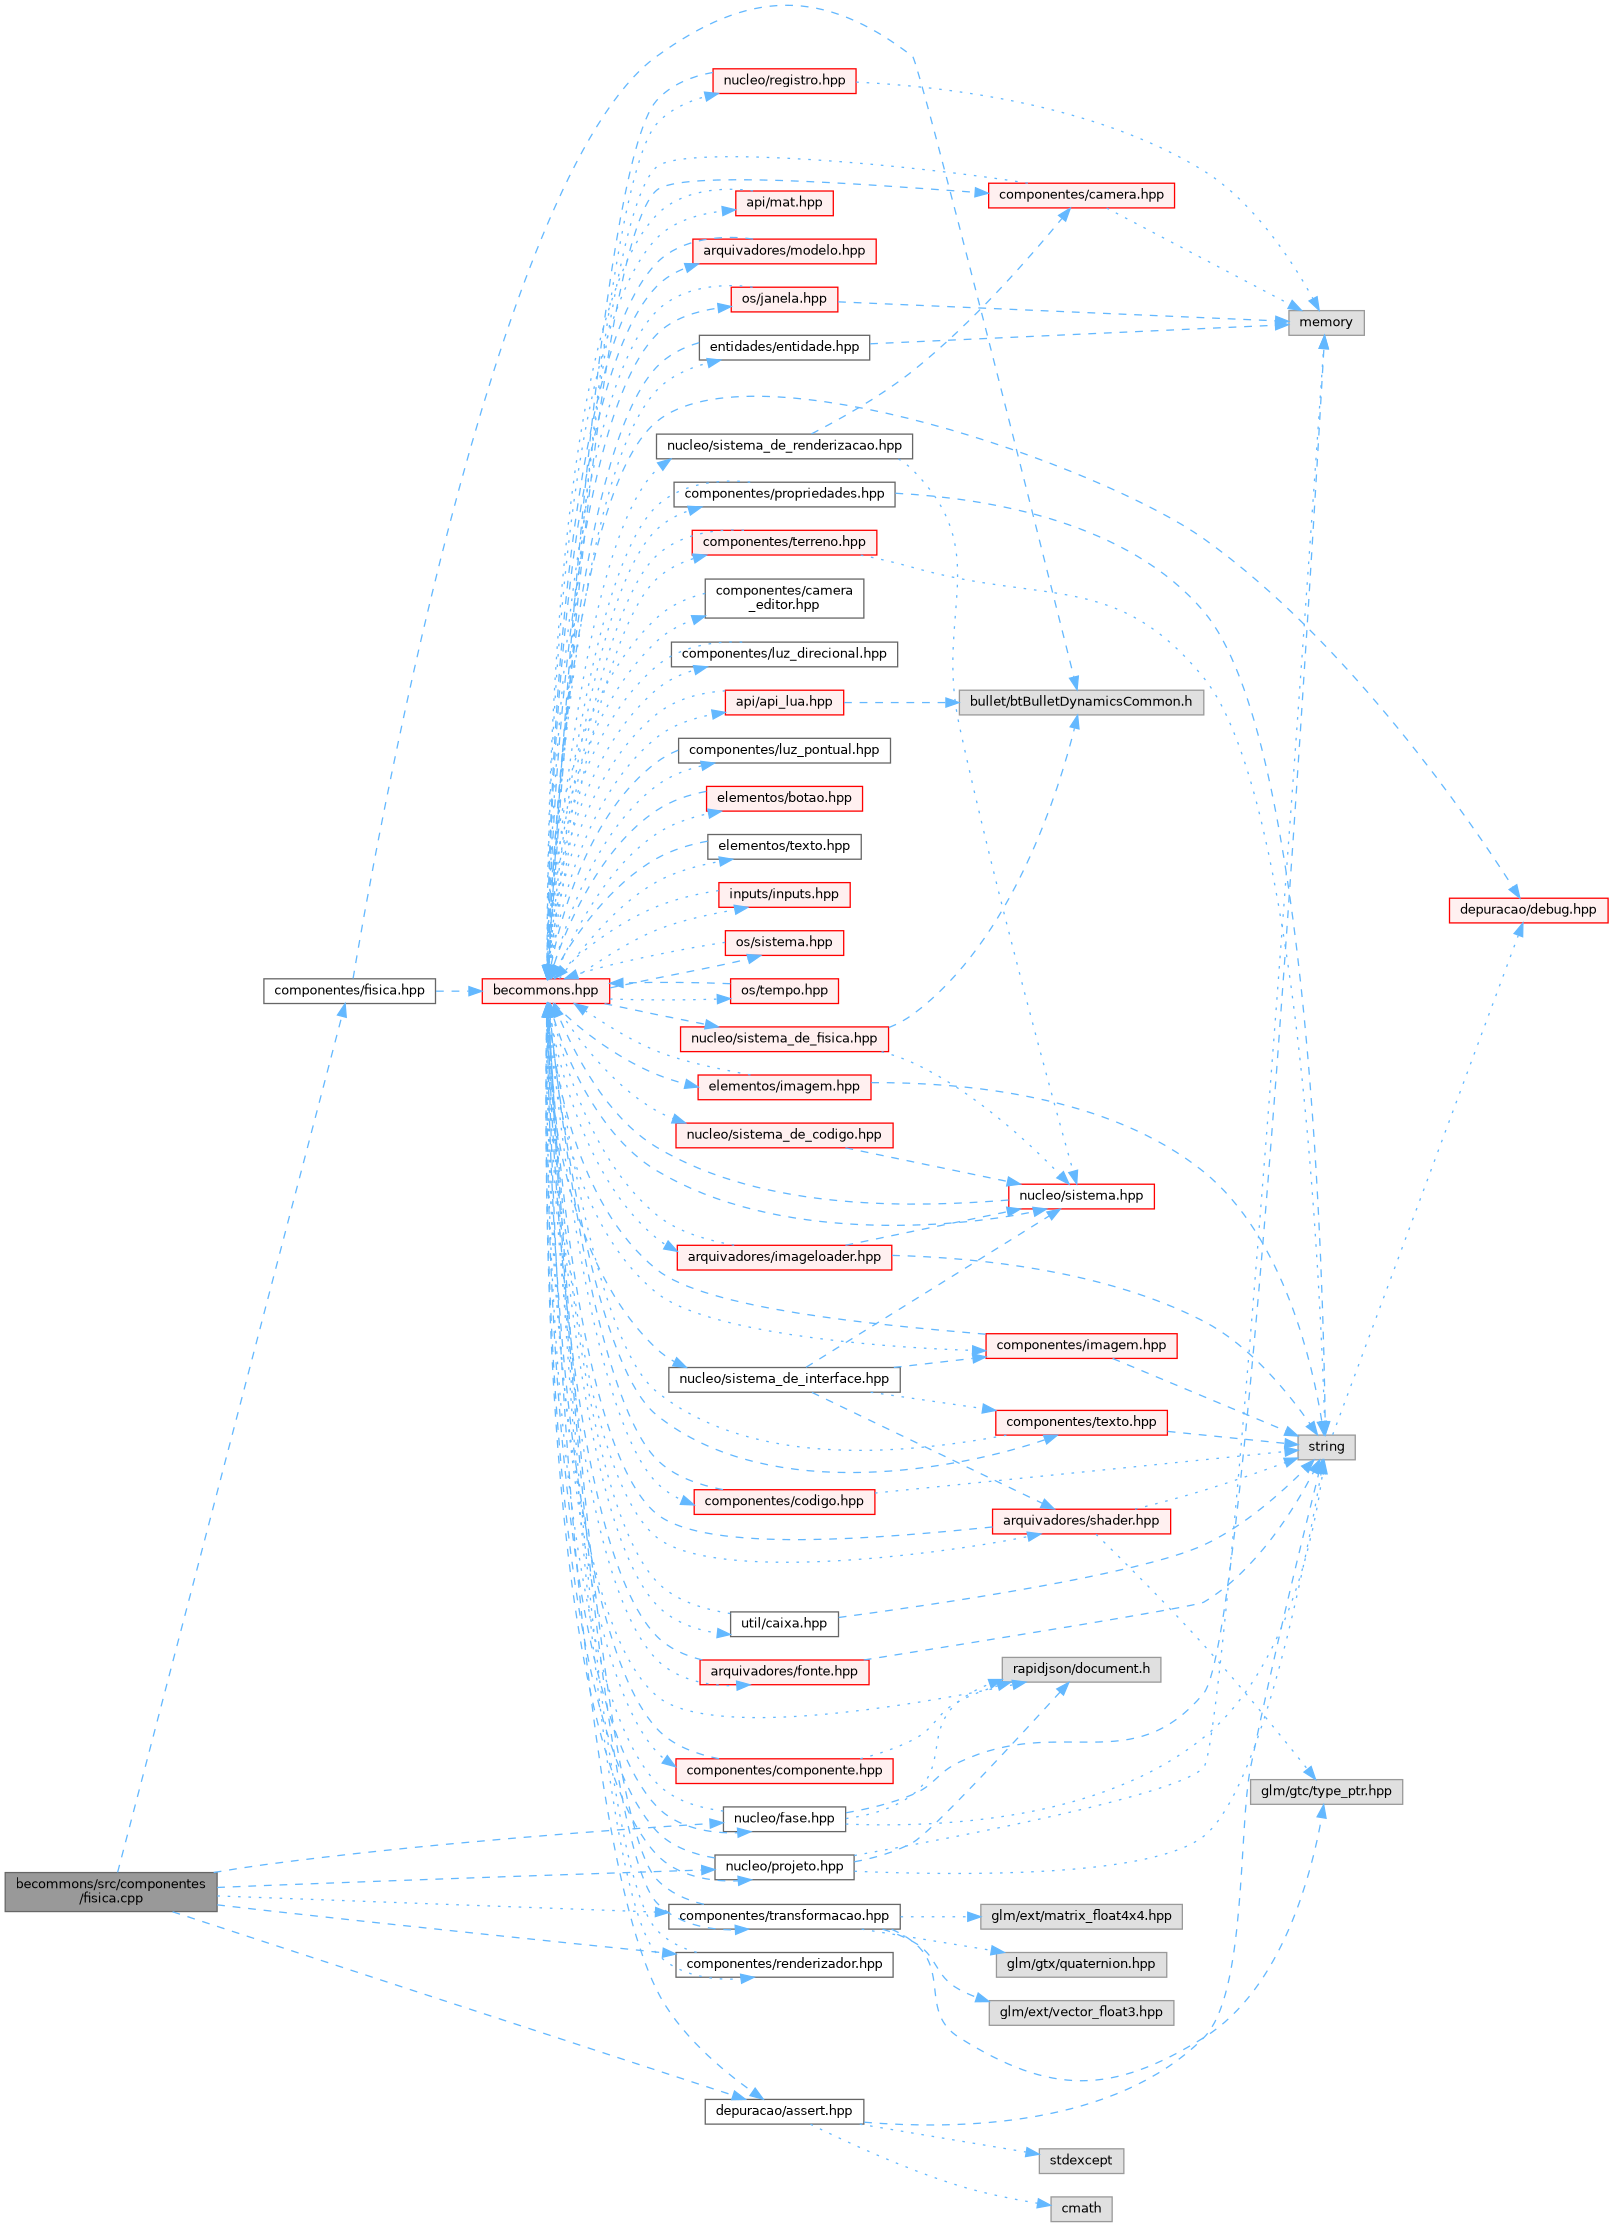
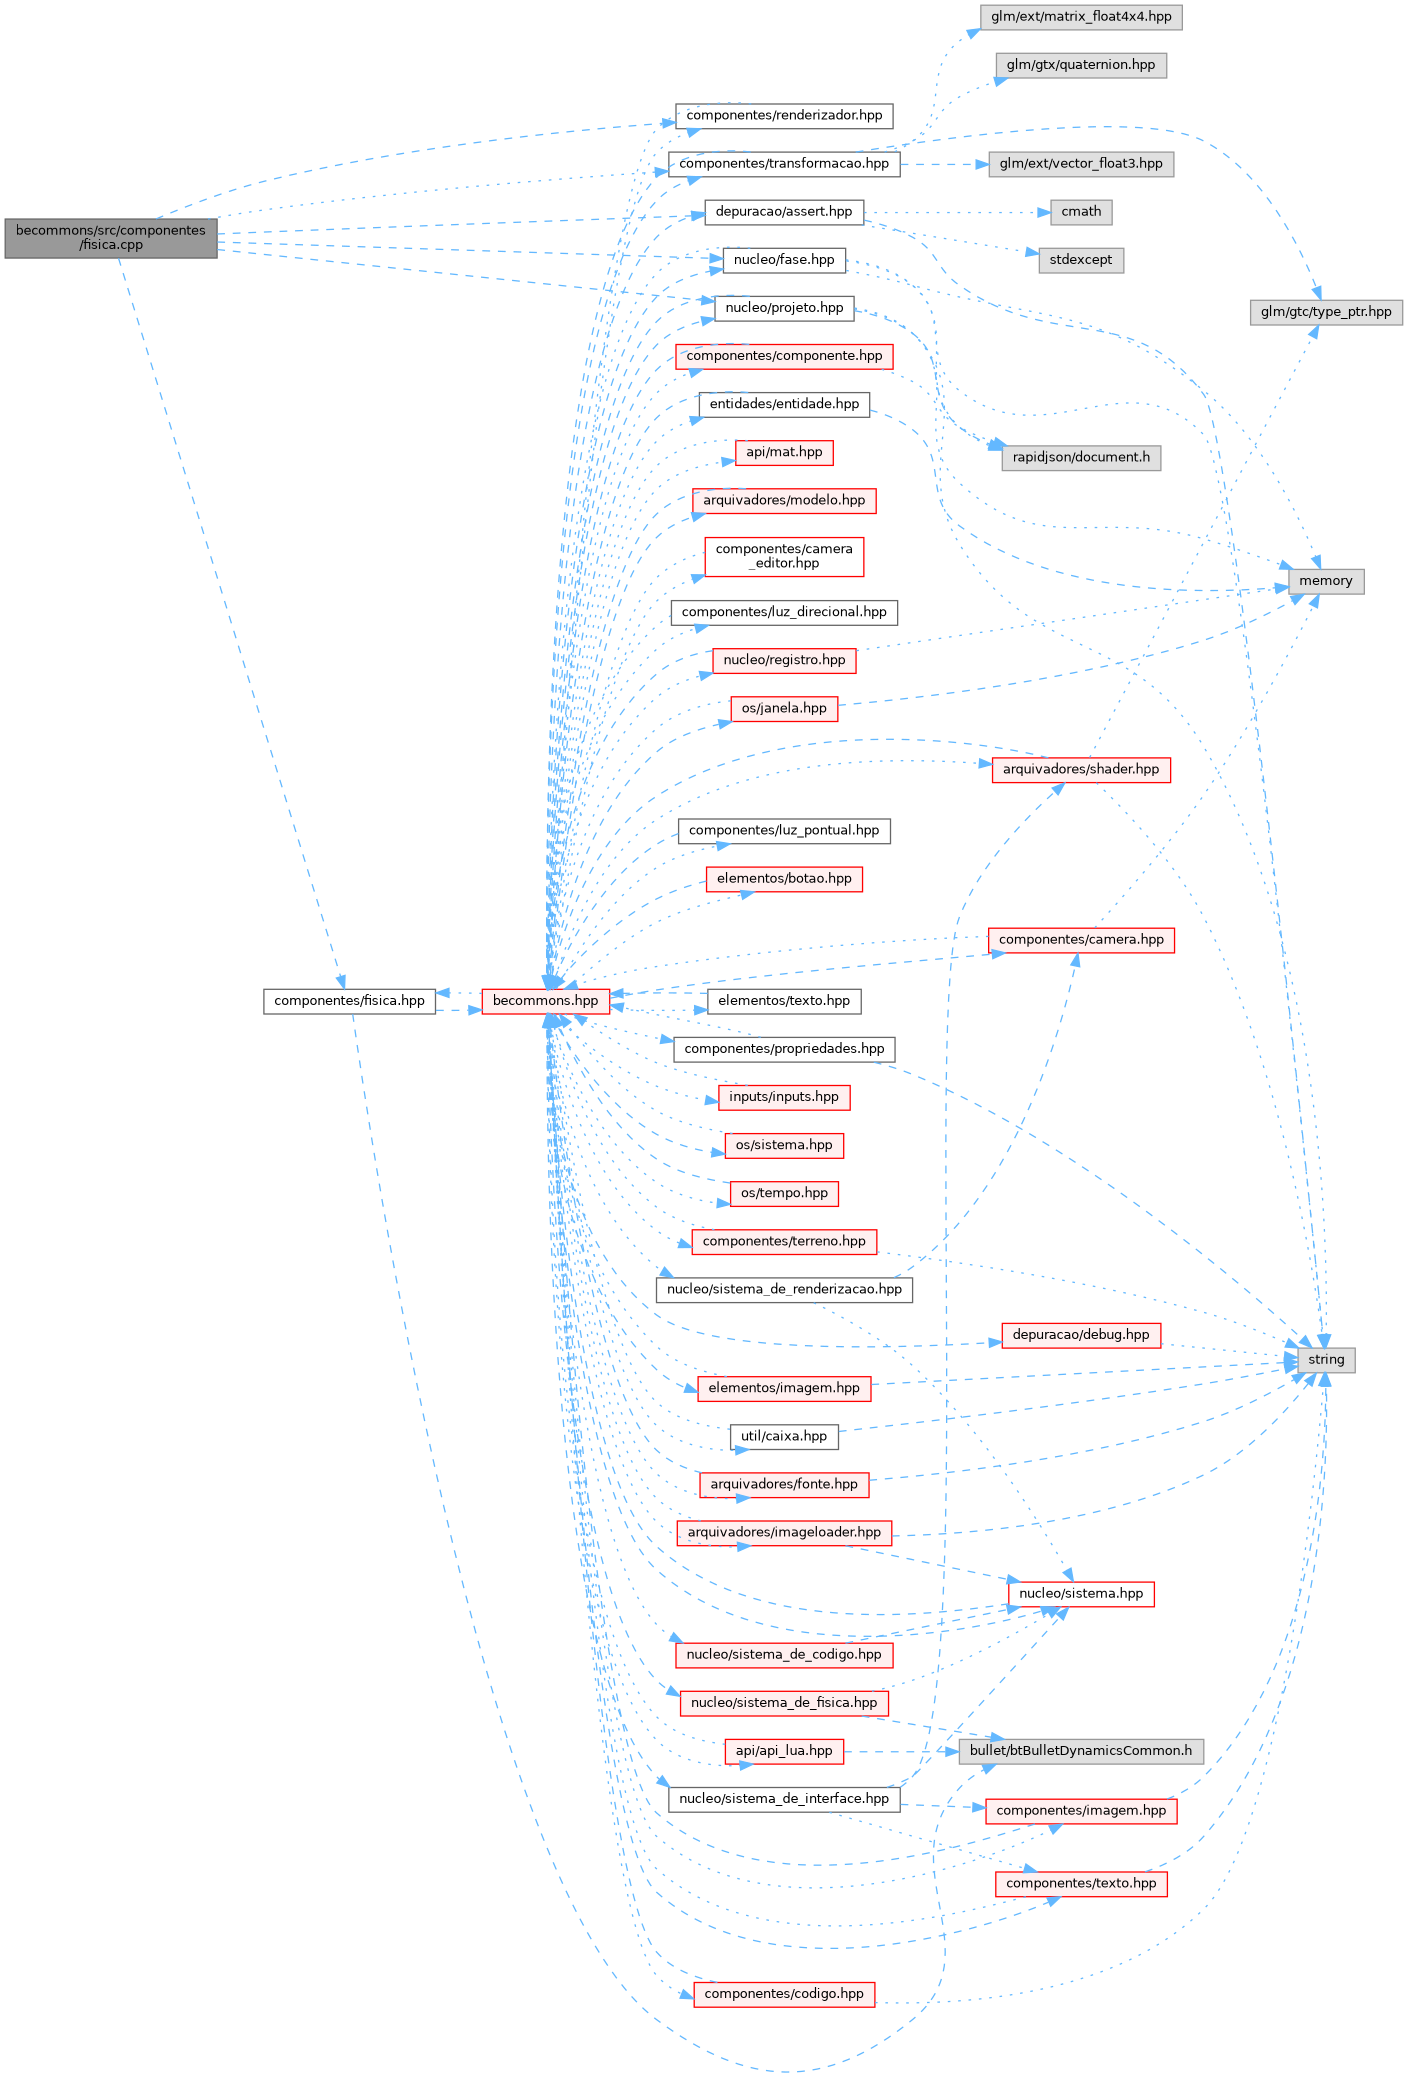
(785, 599) -> (785, 557)
(1425, 1185) -> (1223, 1350)
(1265, 1217) -> (1224, 409)
(634, 1663) -> (465, 993)
